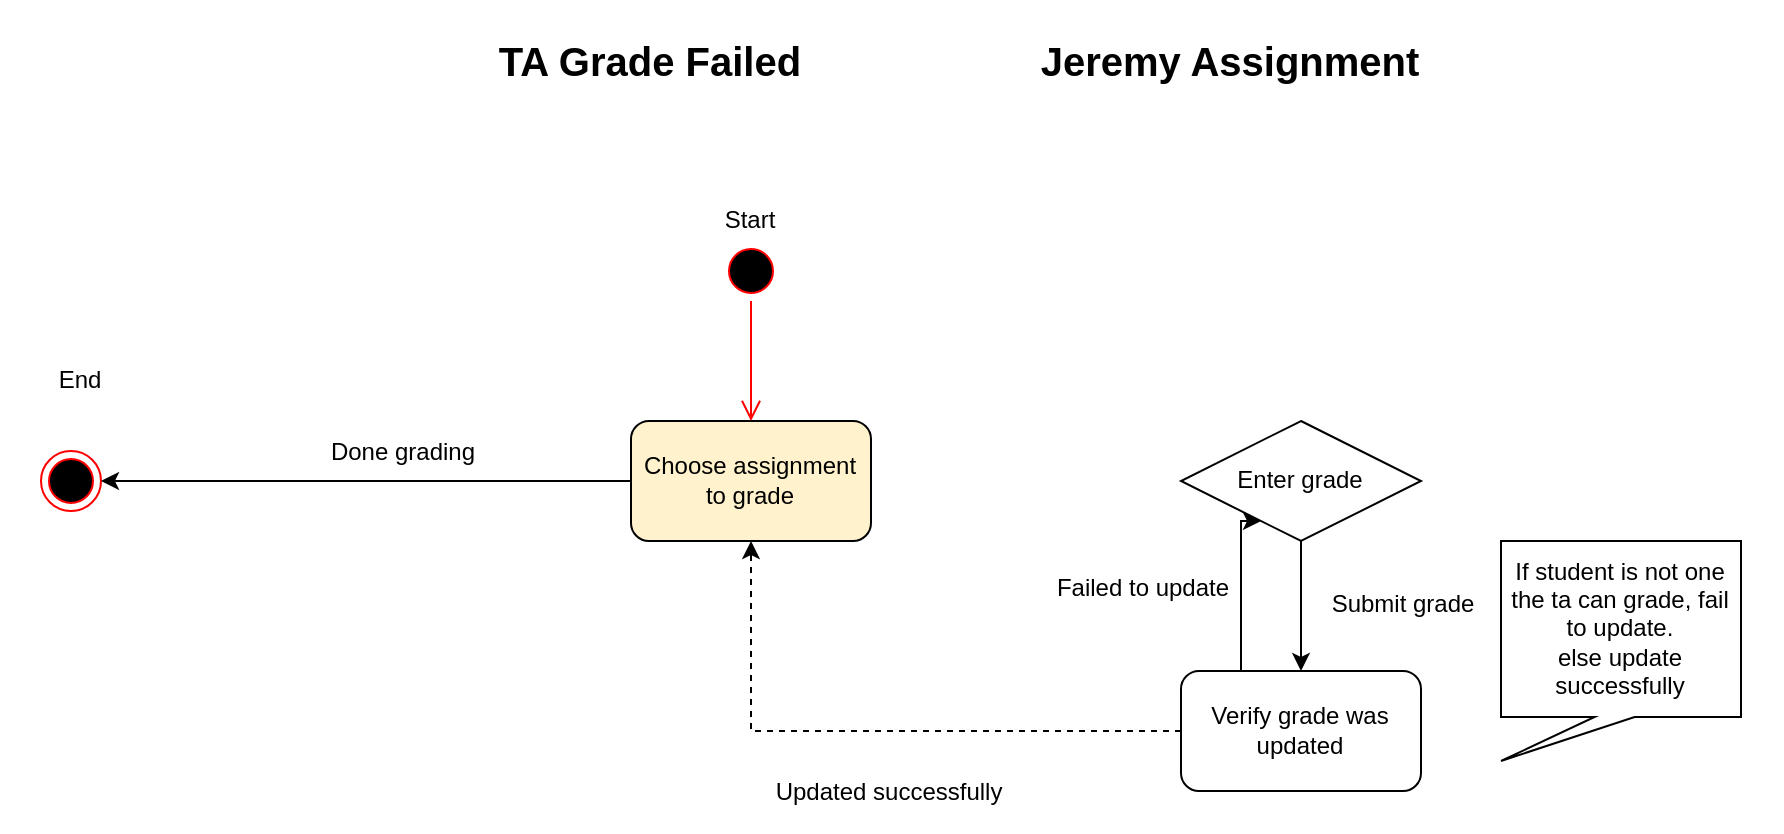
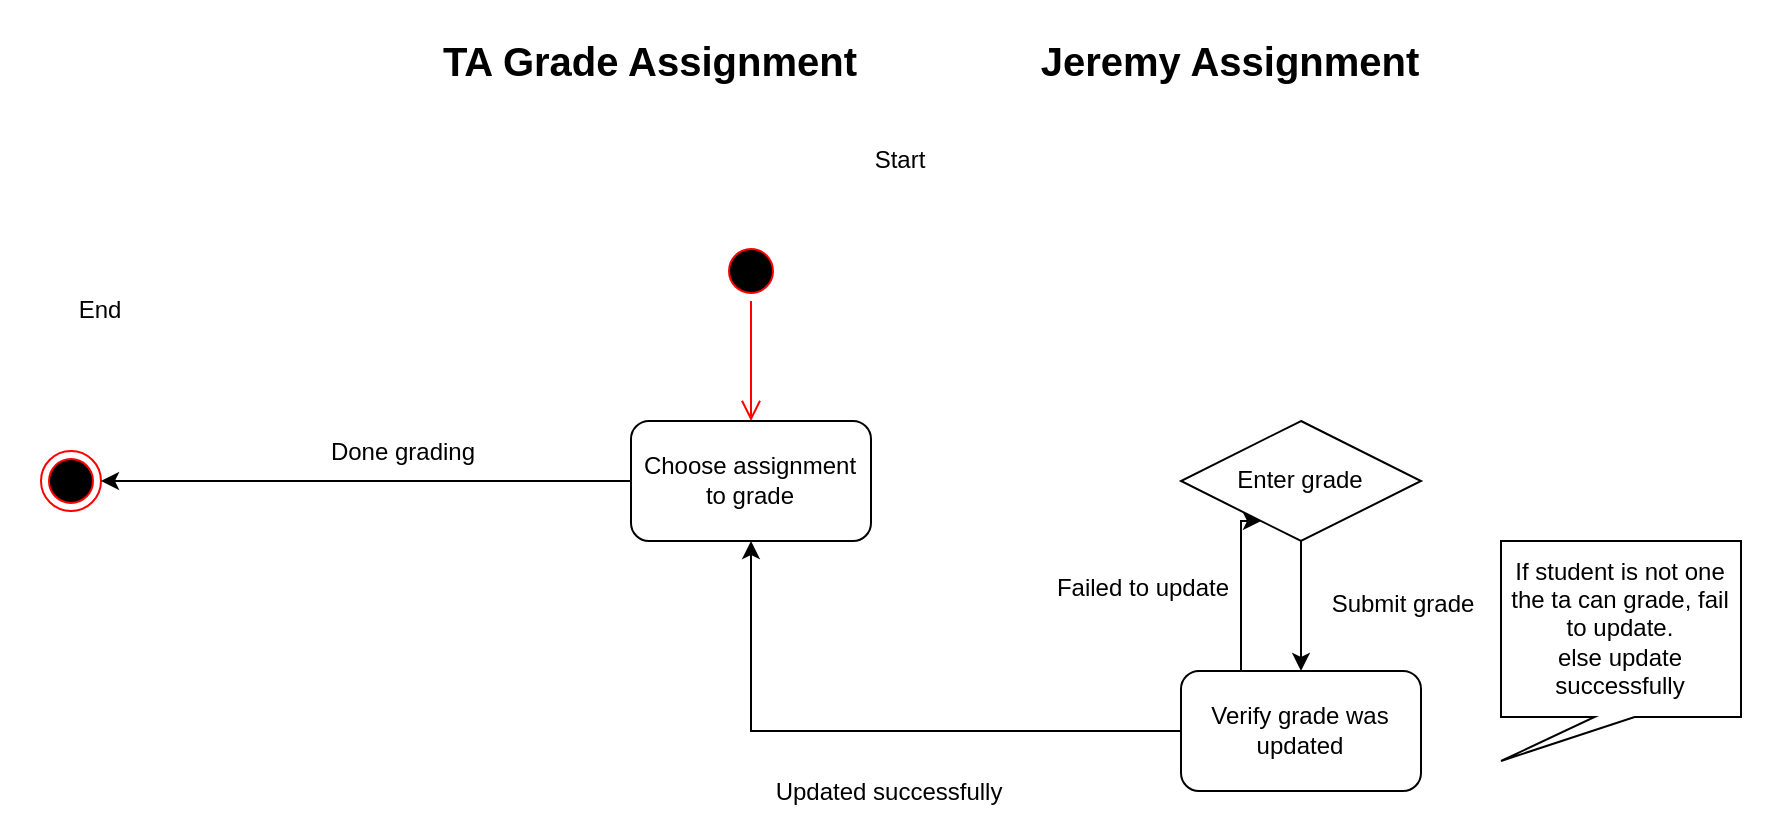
(651, 61) -> (651, 61)
(751, 221) -> (901, 161)
(81, 381) -> (101, 311)
(751, 481) -> (751, 481)
(879, 731) -> (879, 731)
